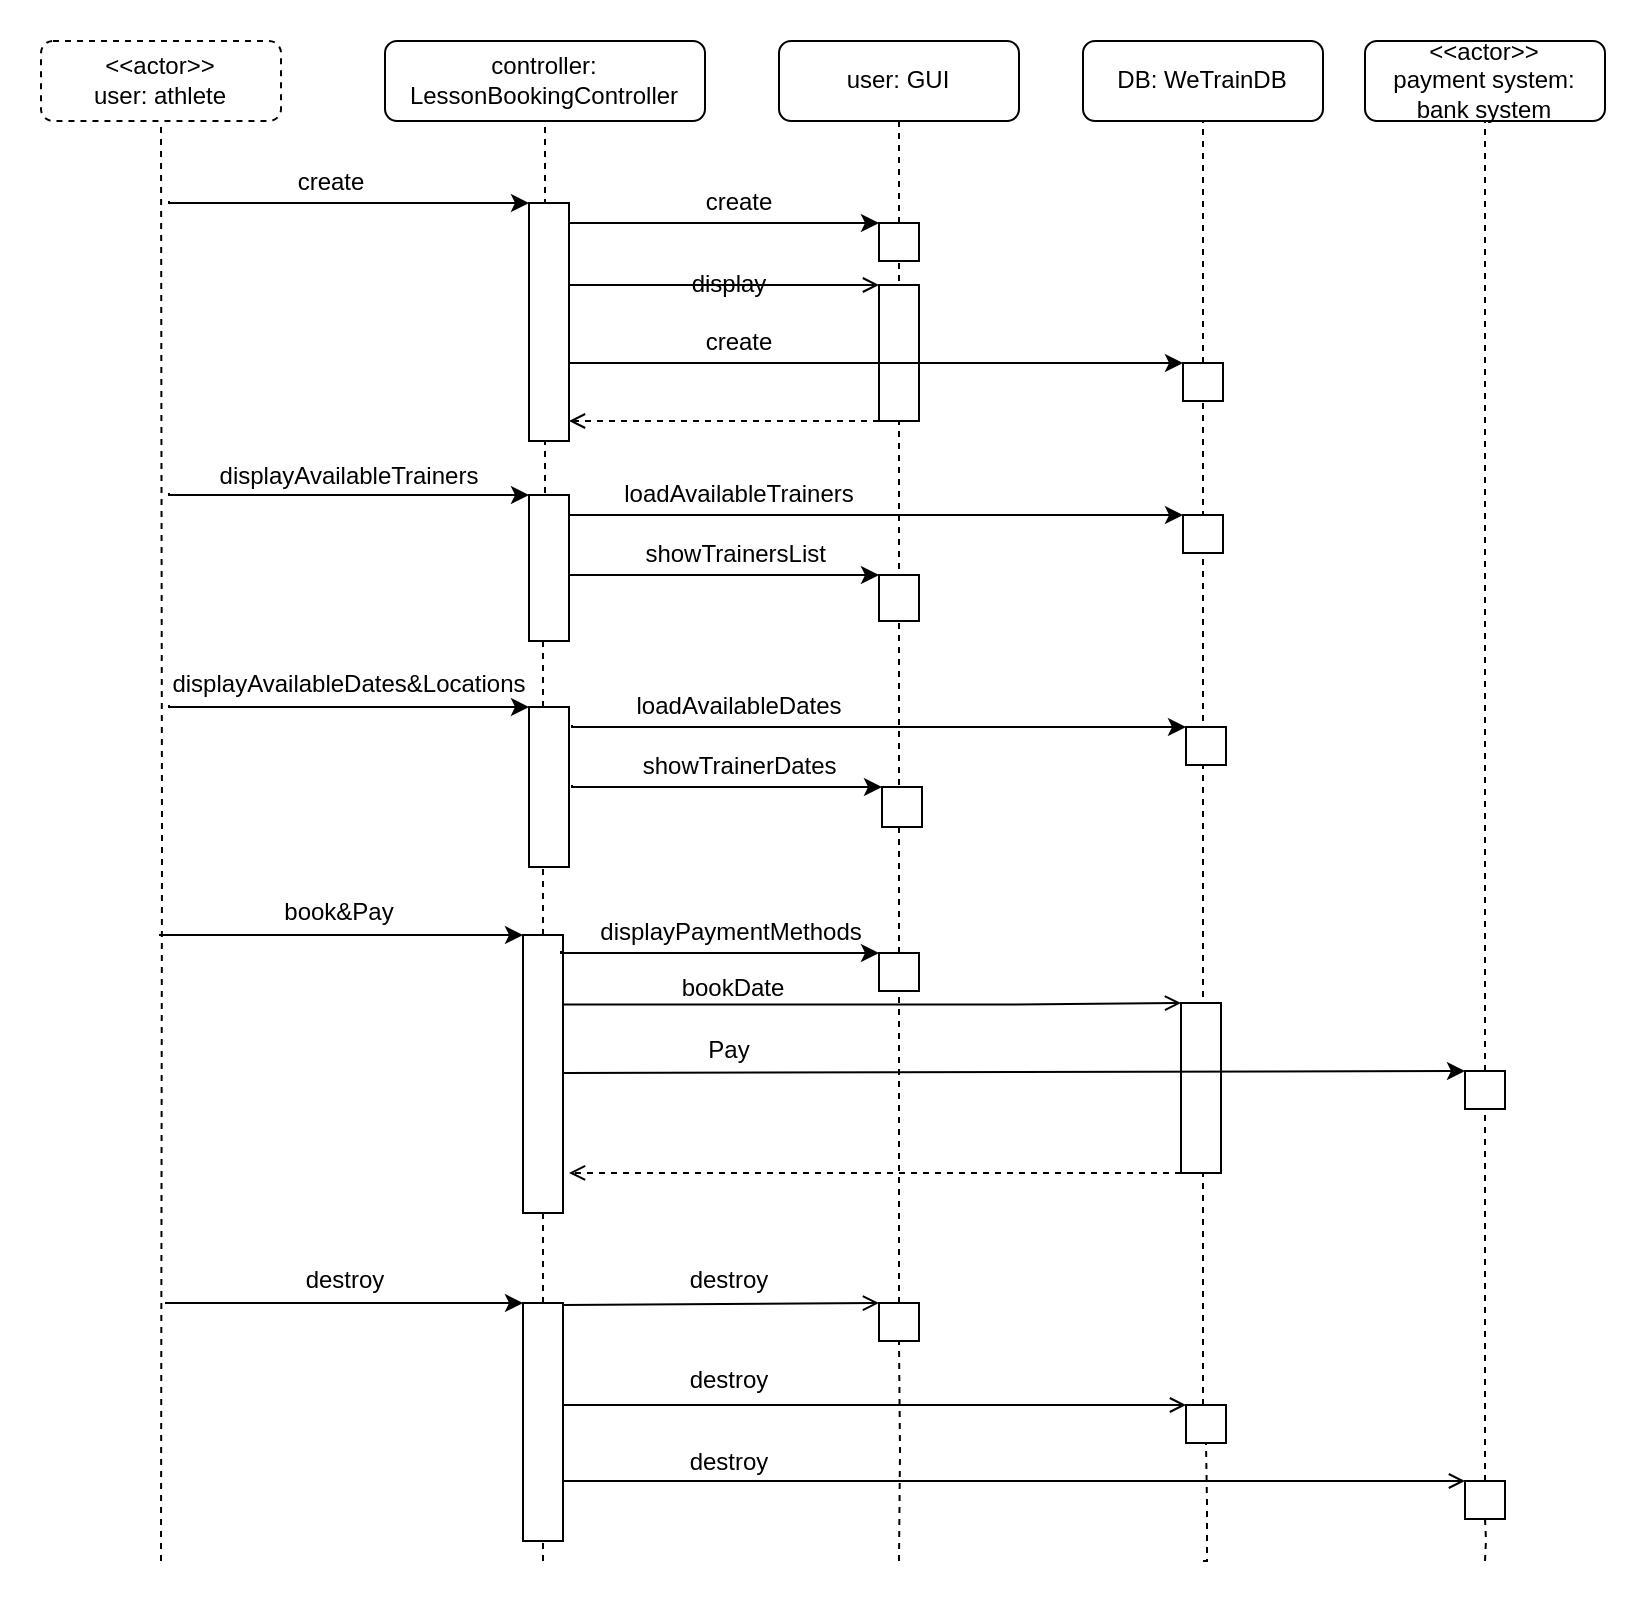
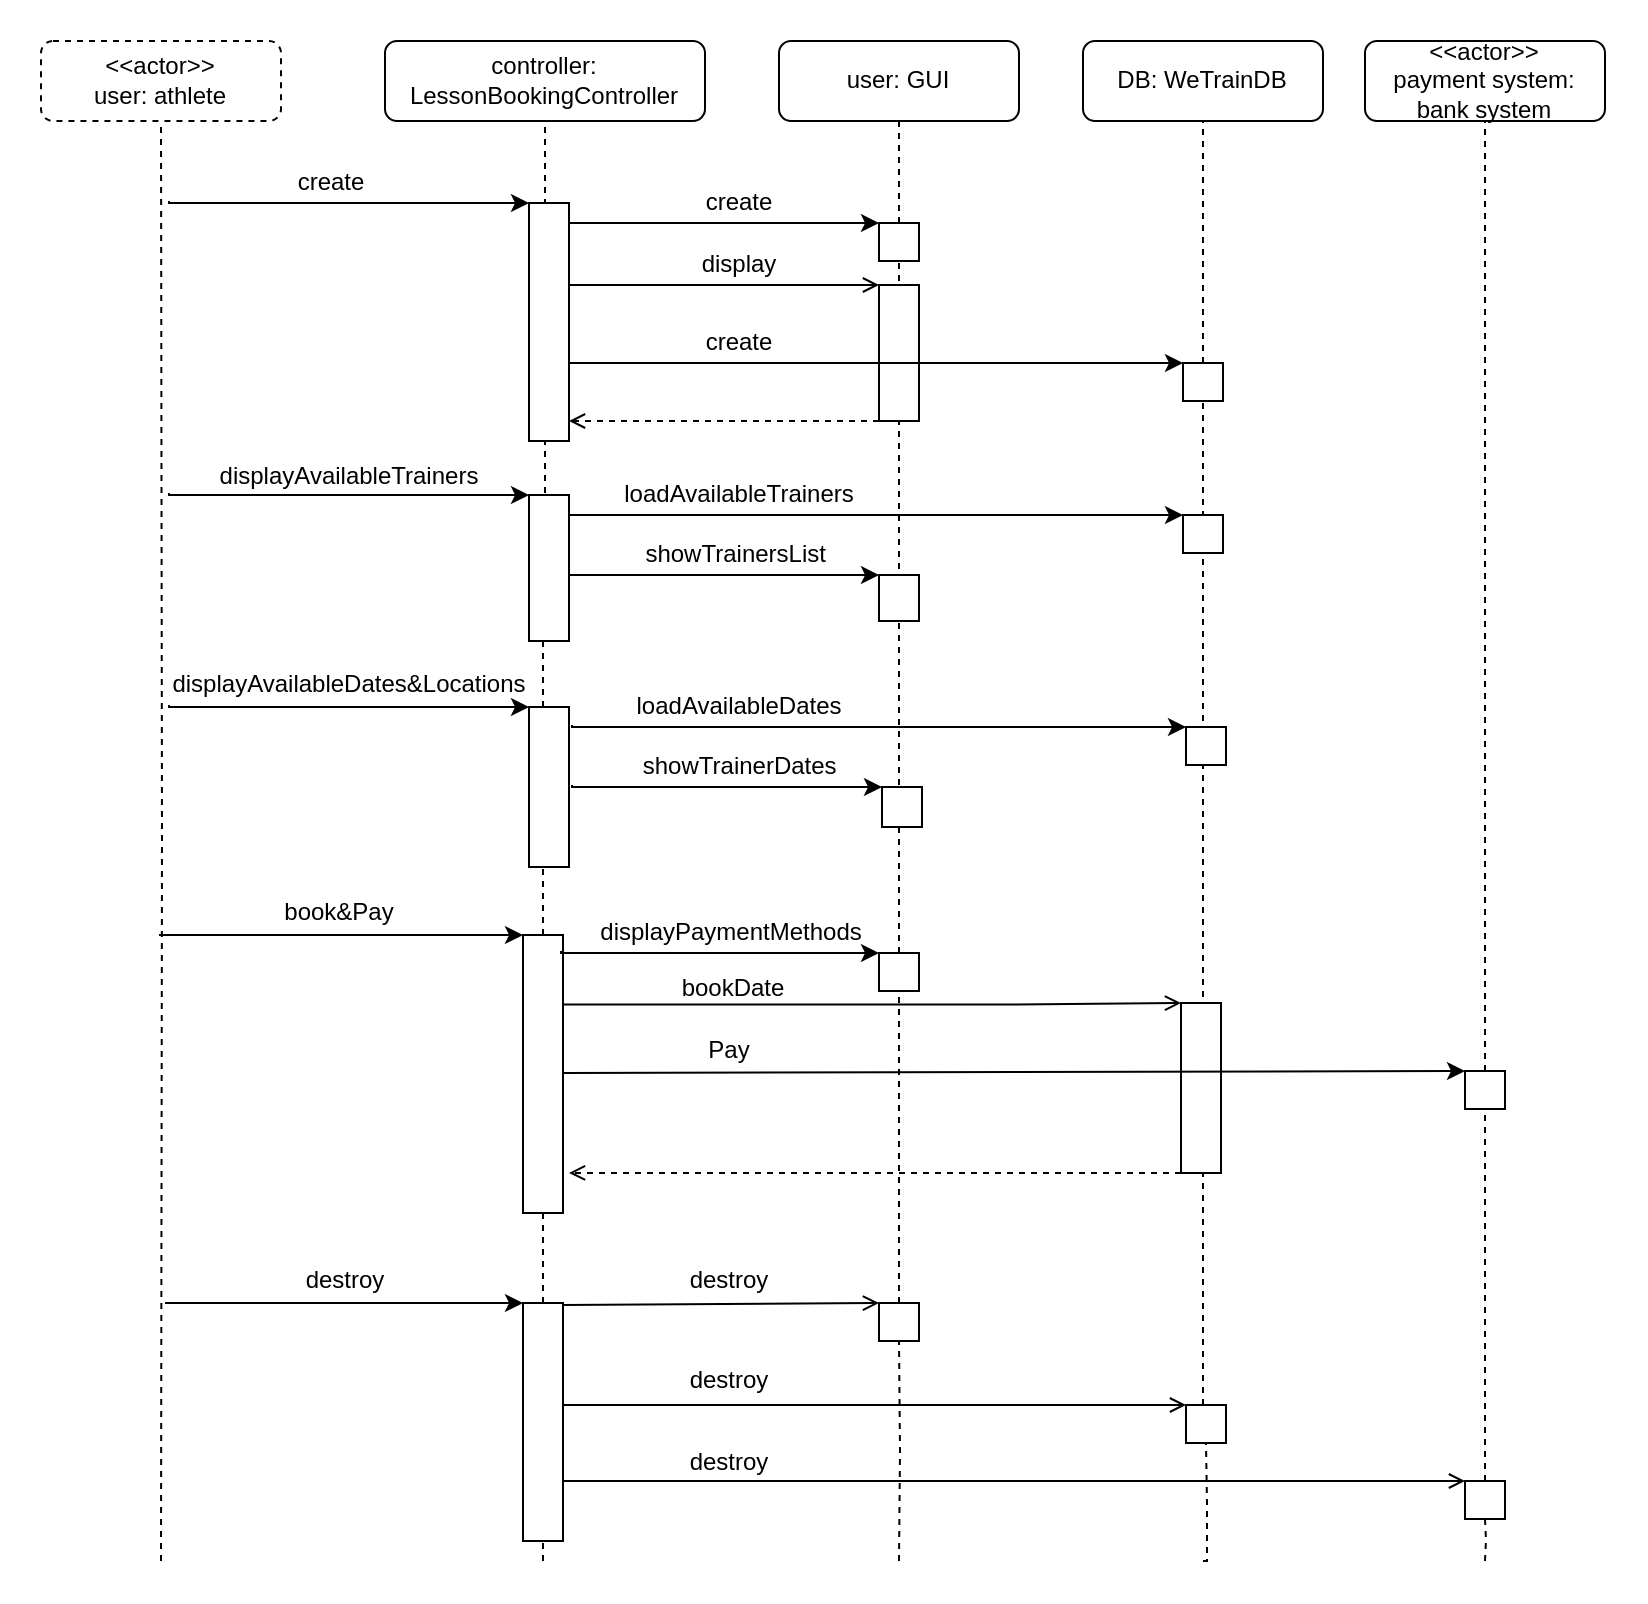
(729, 285) -> (739, 265)
